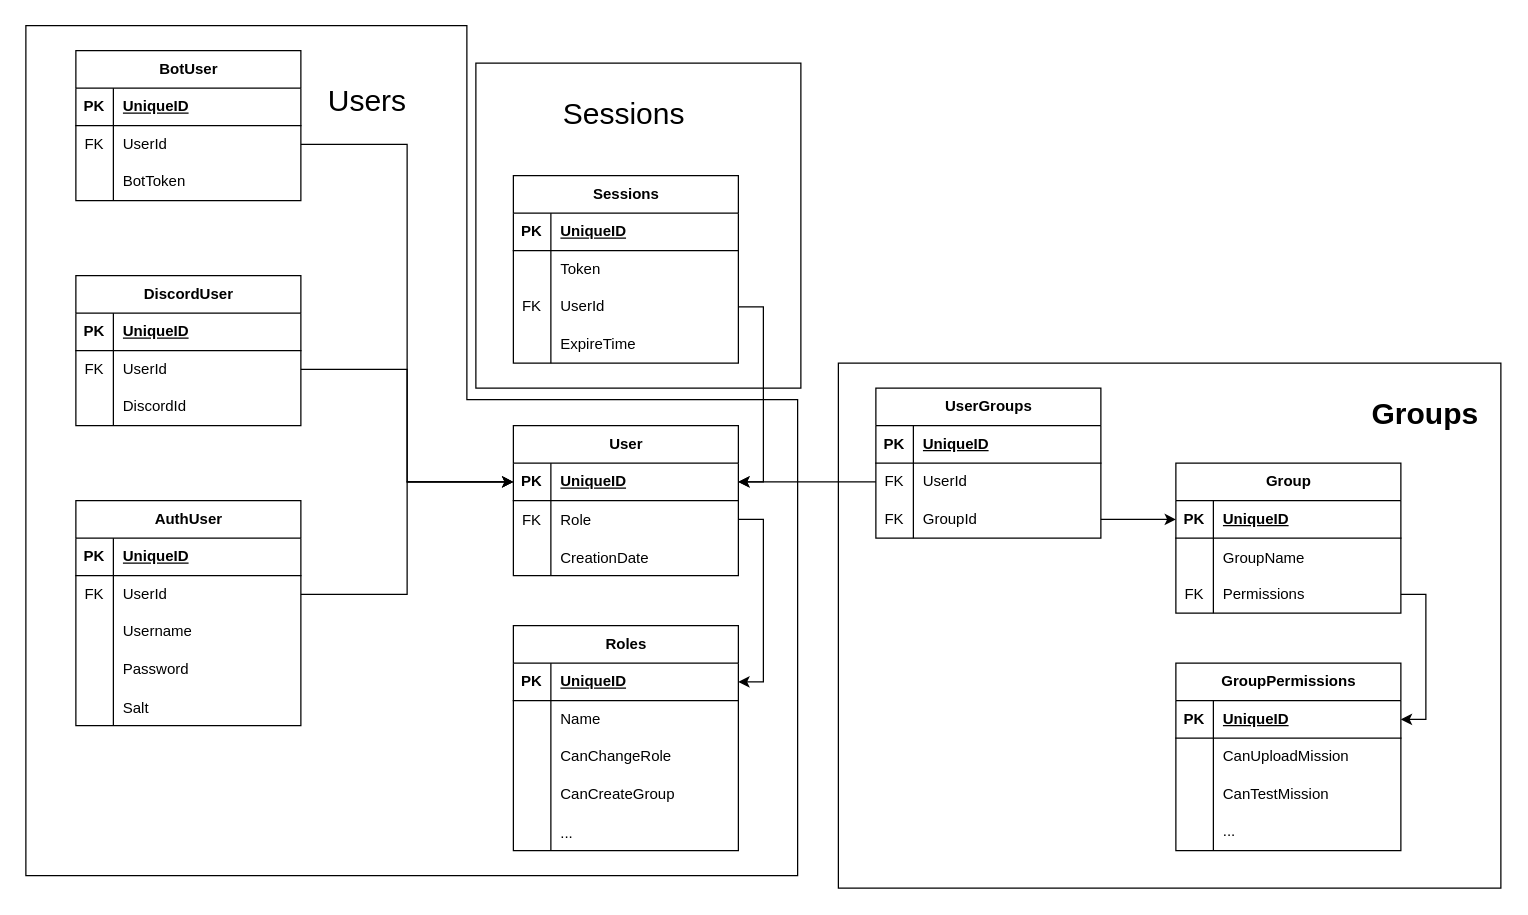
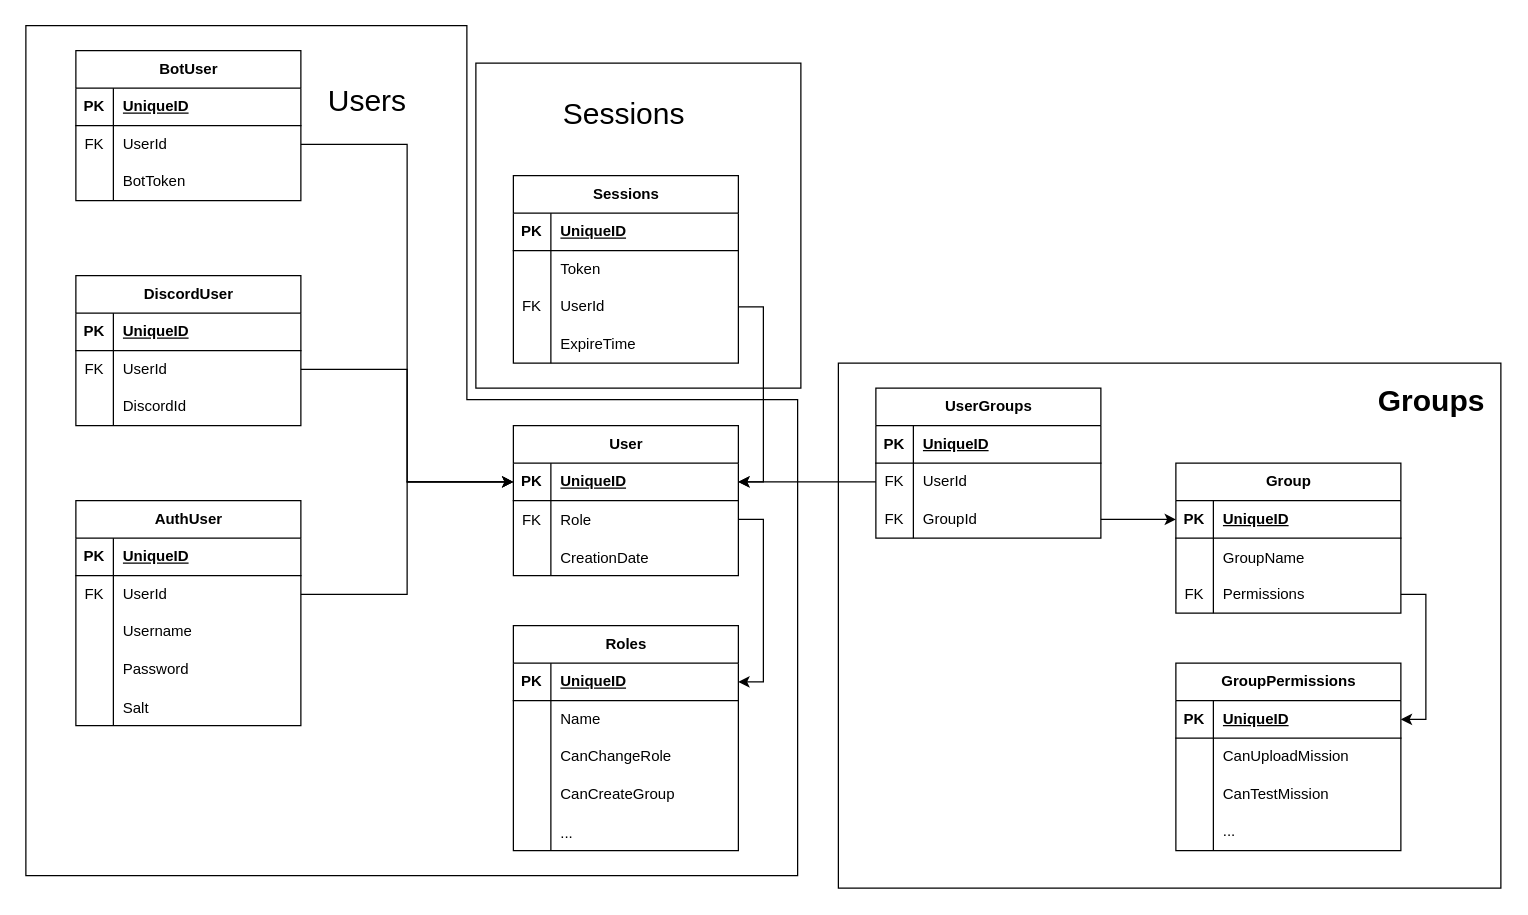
(1426, 419) -> (1432, 407)
